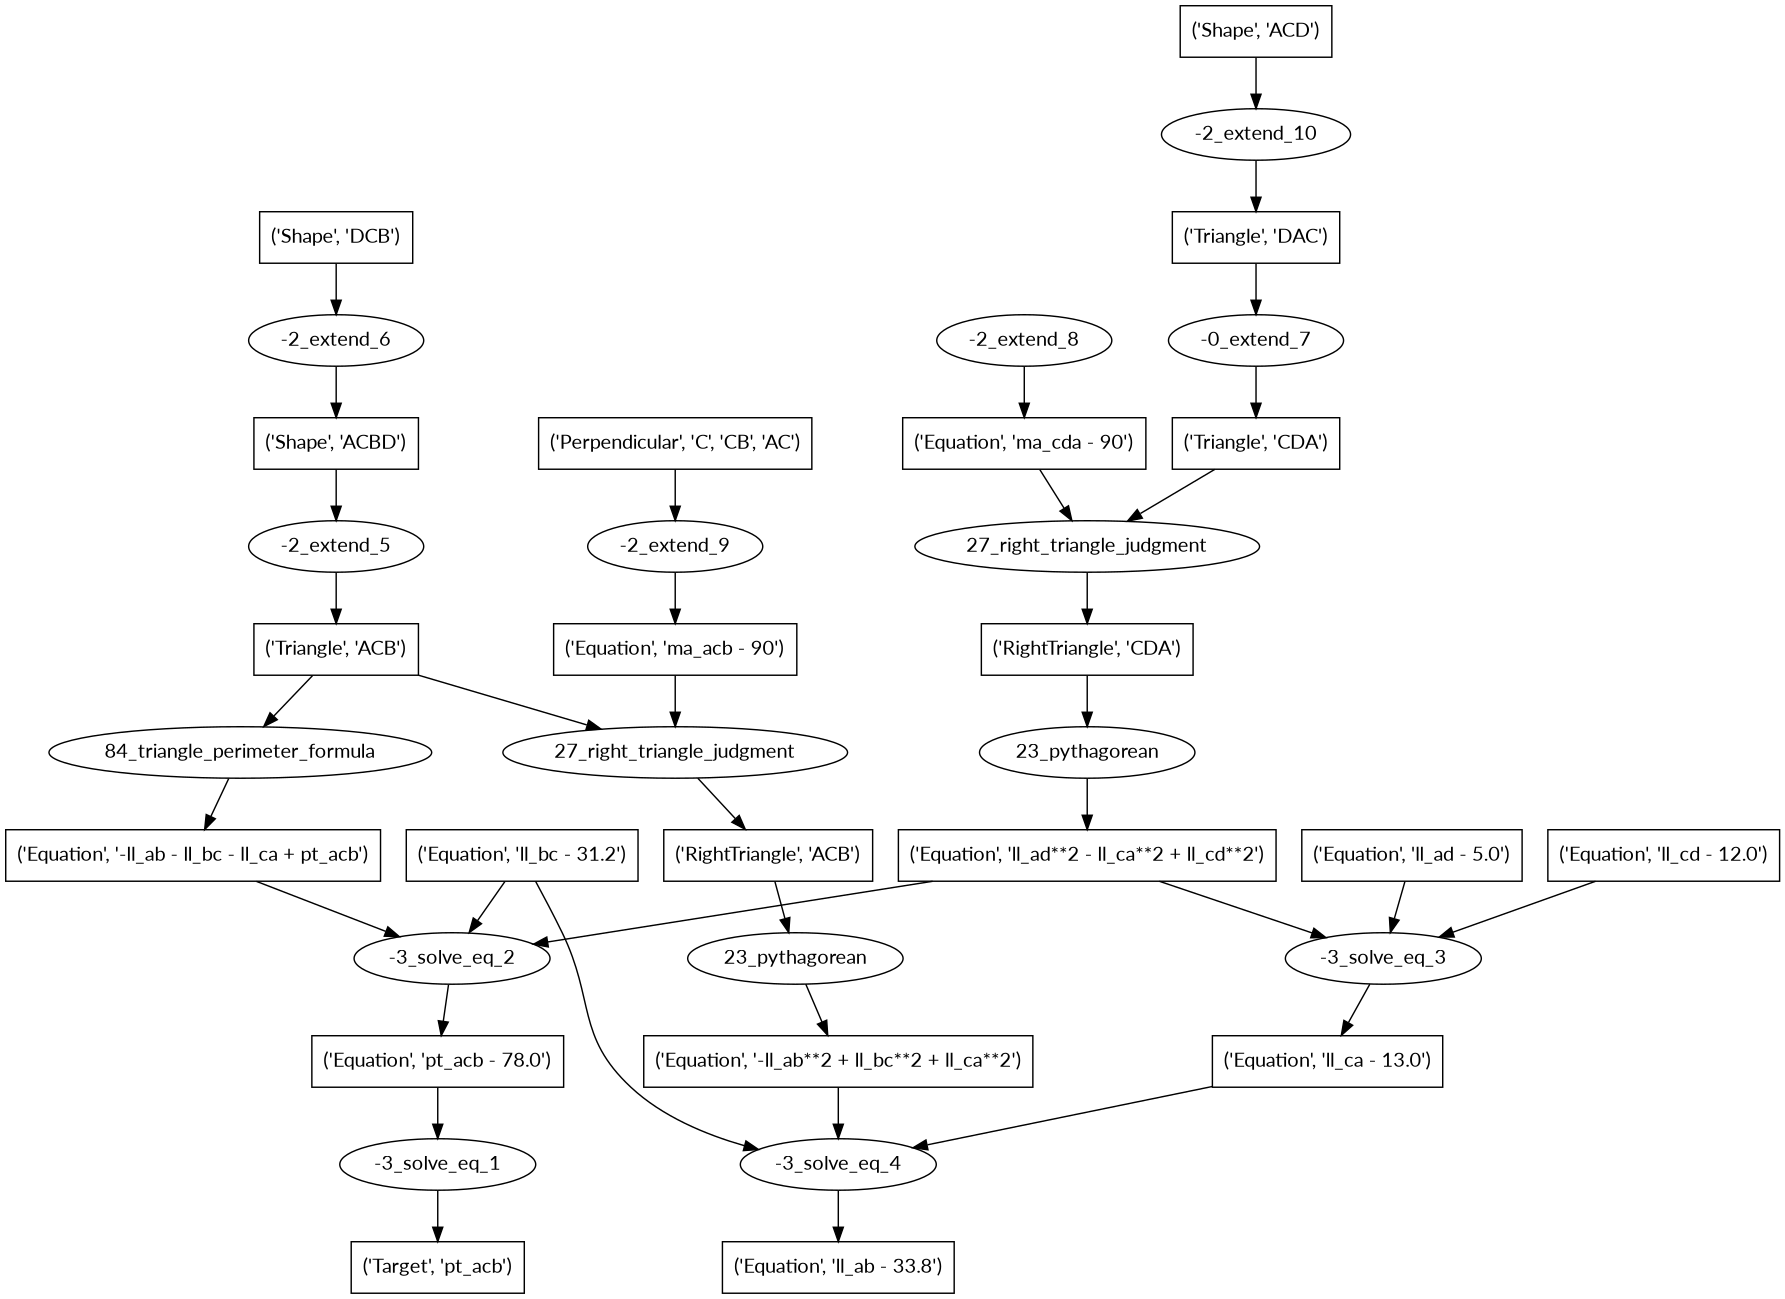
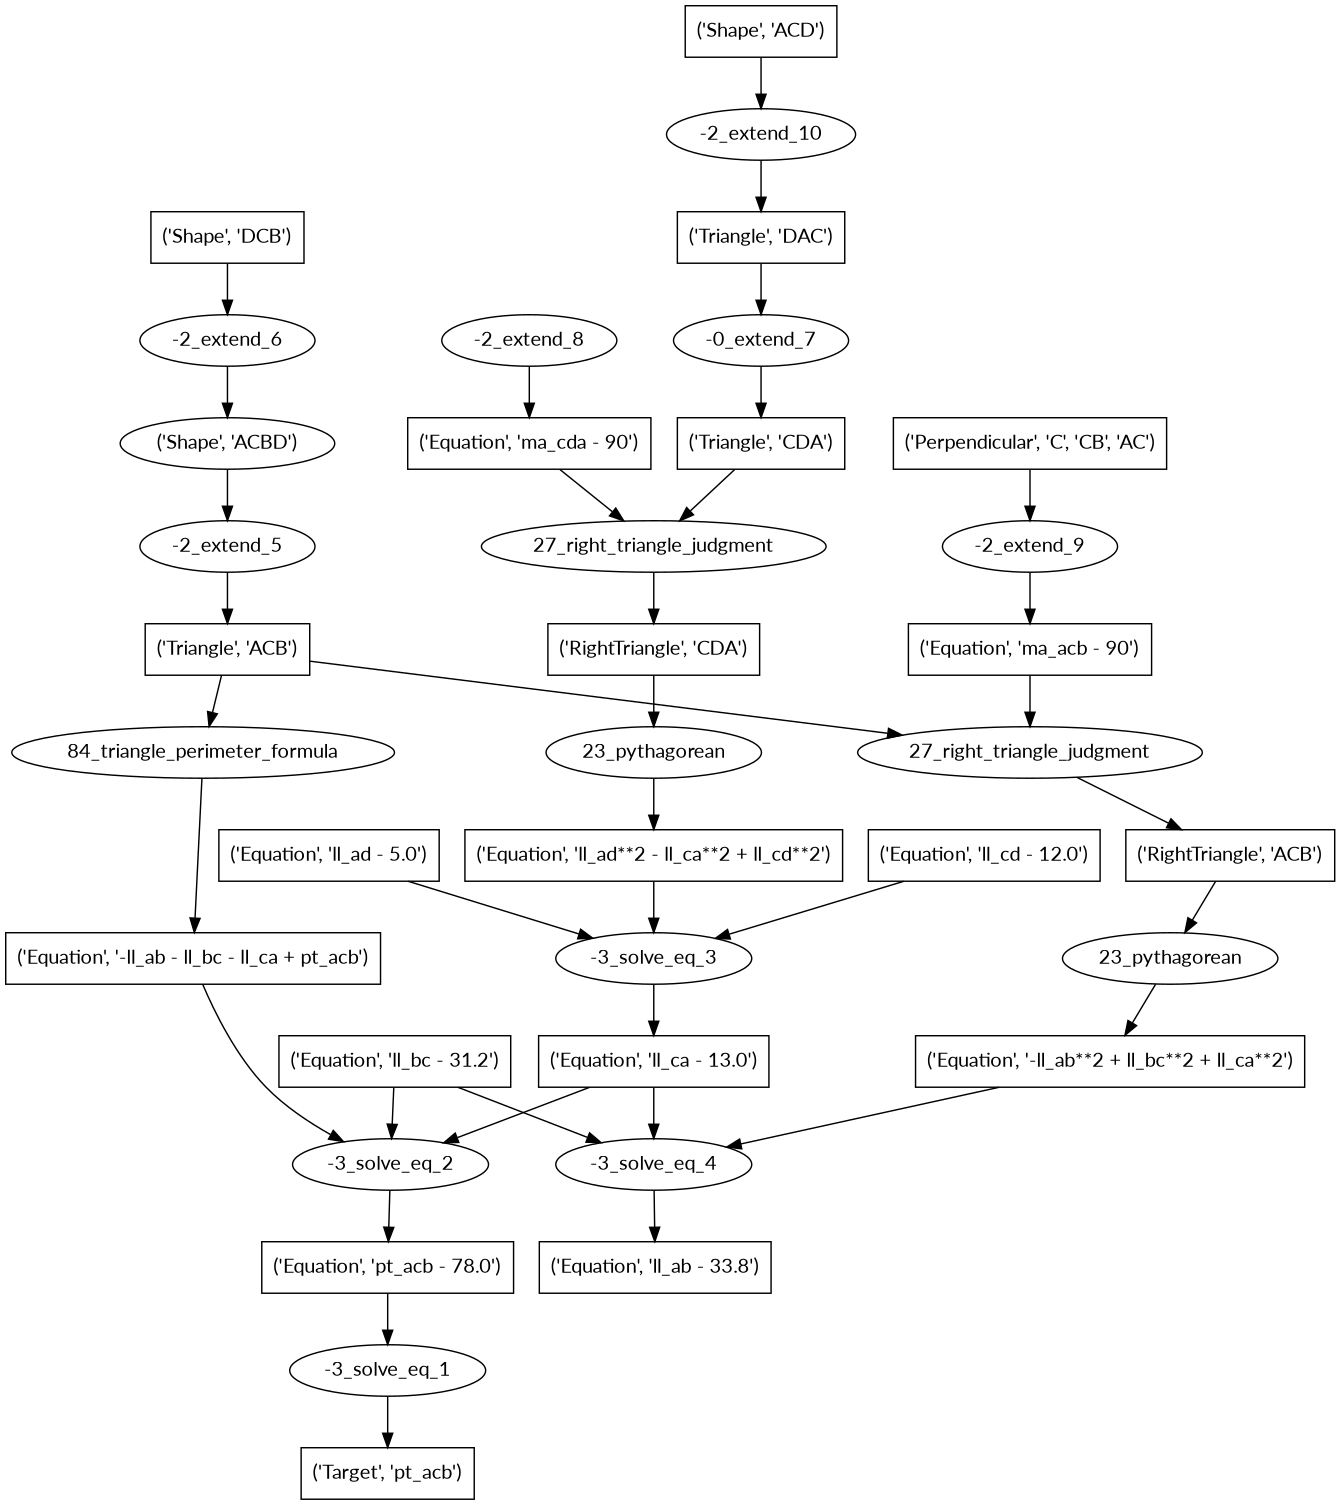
(336, 443) -> (227, 443)
(740, 912) -> (537, 1107)
